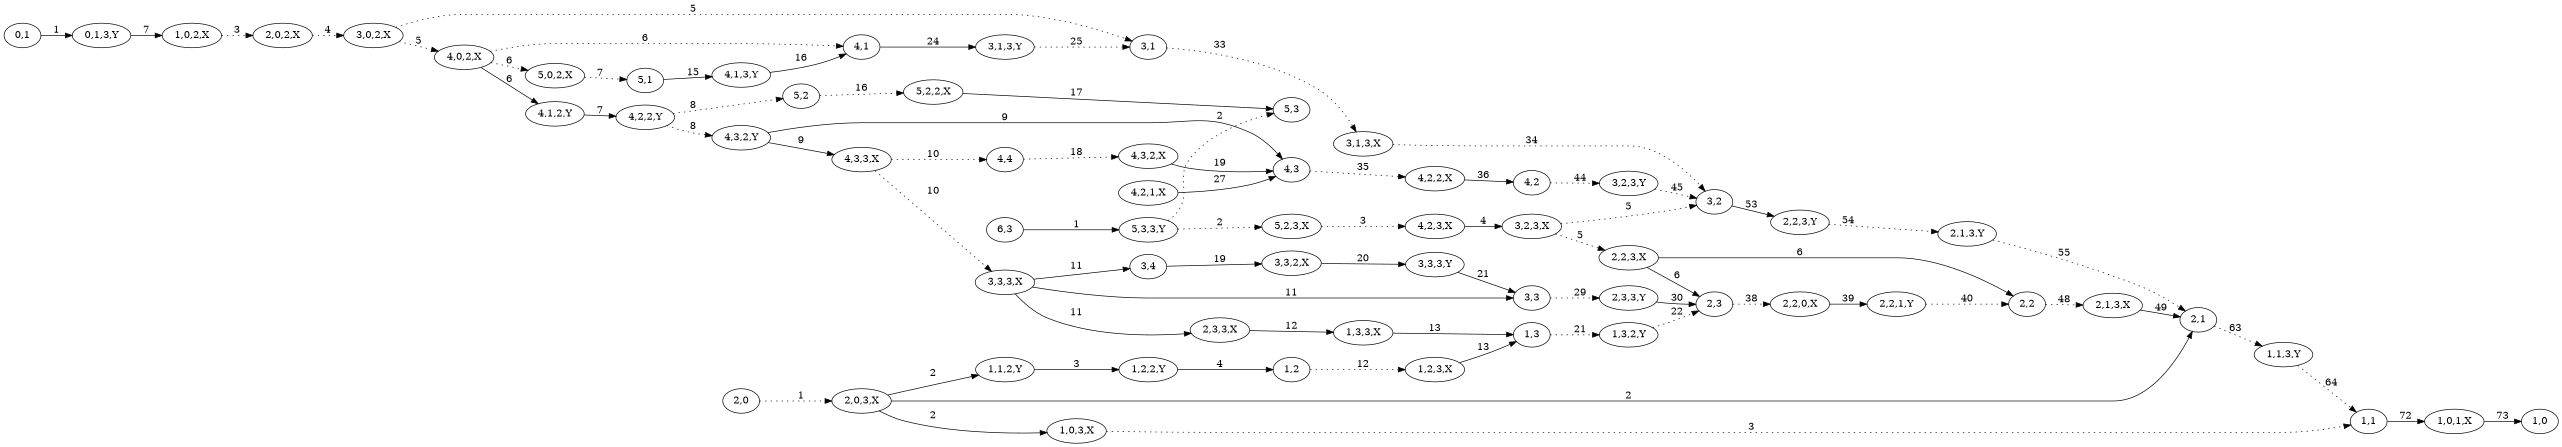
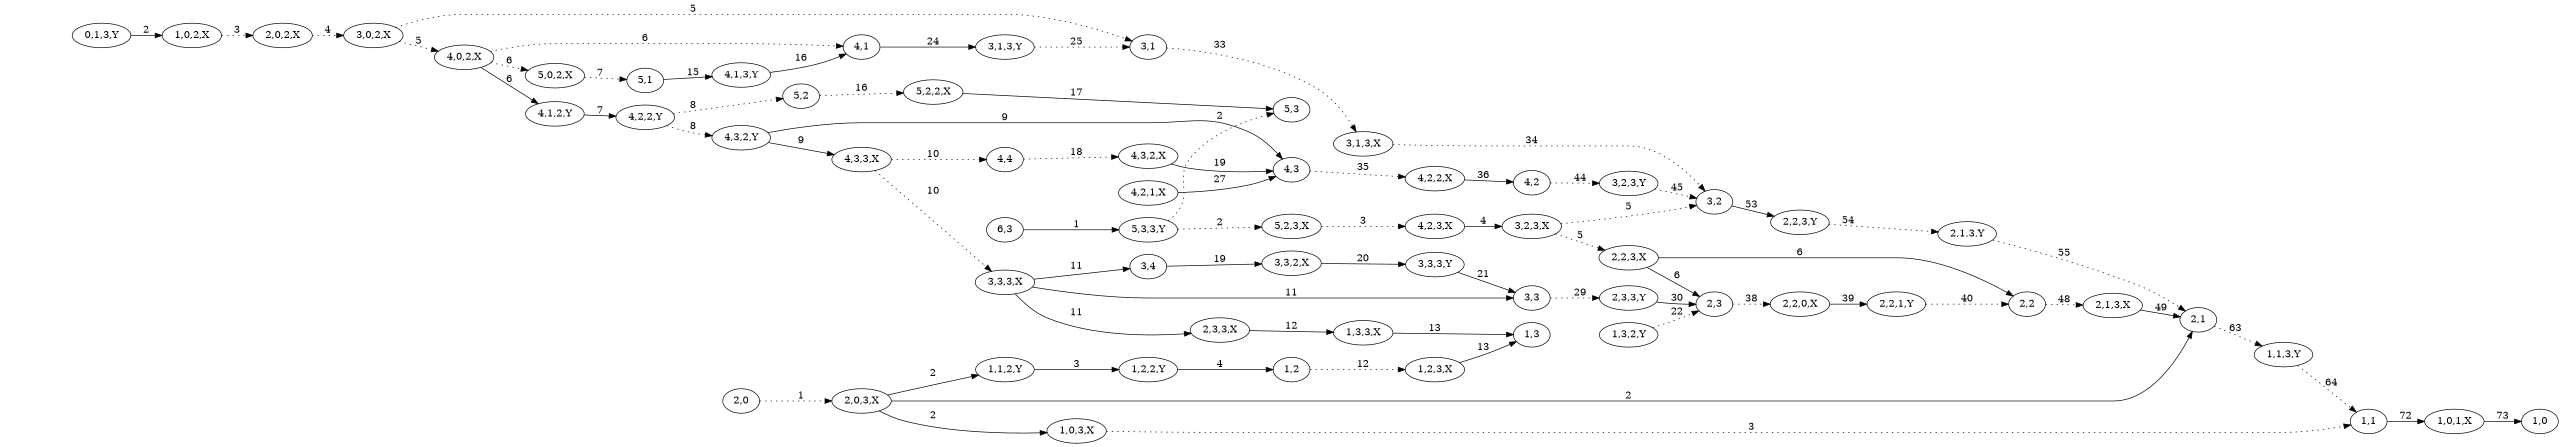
(146, 30) -> (146, 30)
(23, 35) -> none
(1571, 335) -> none
